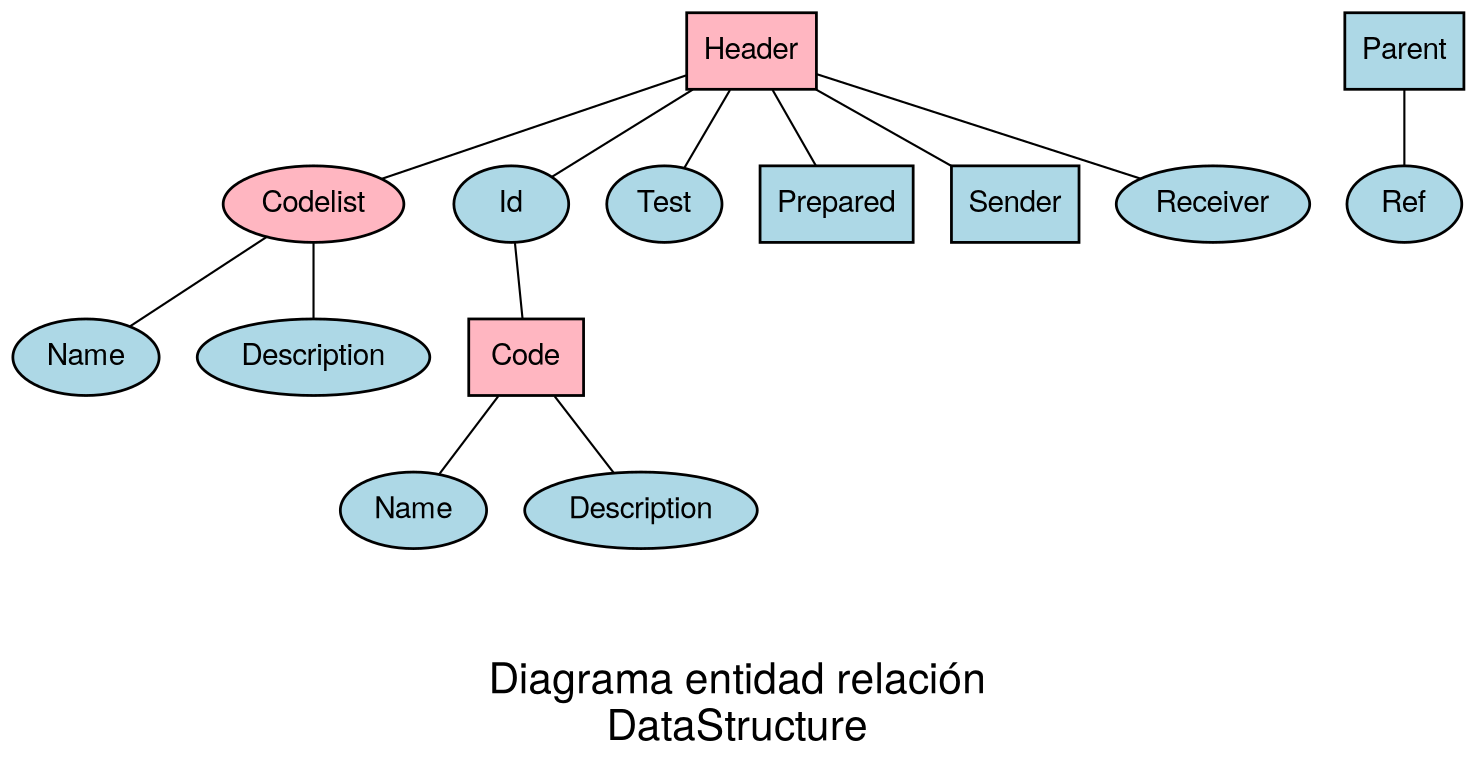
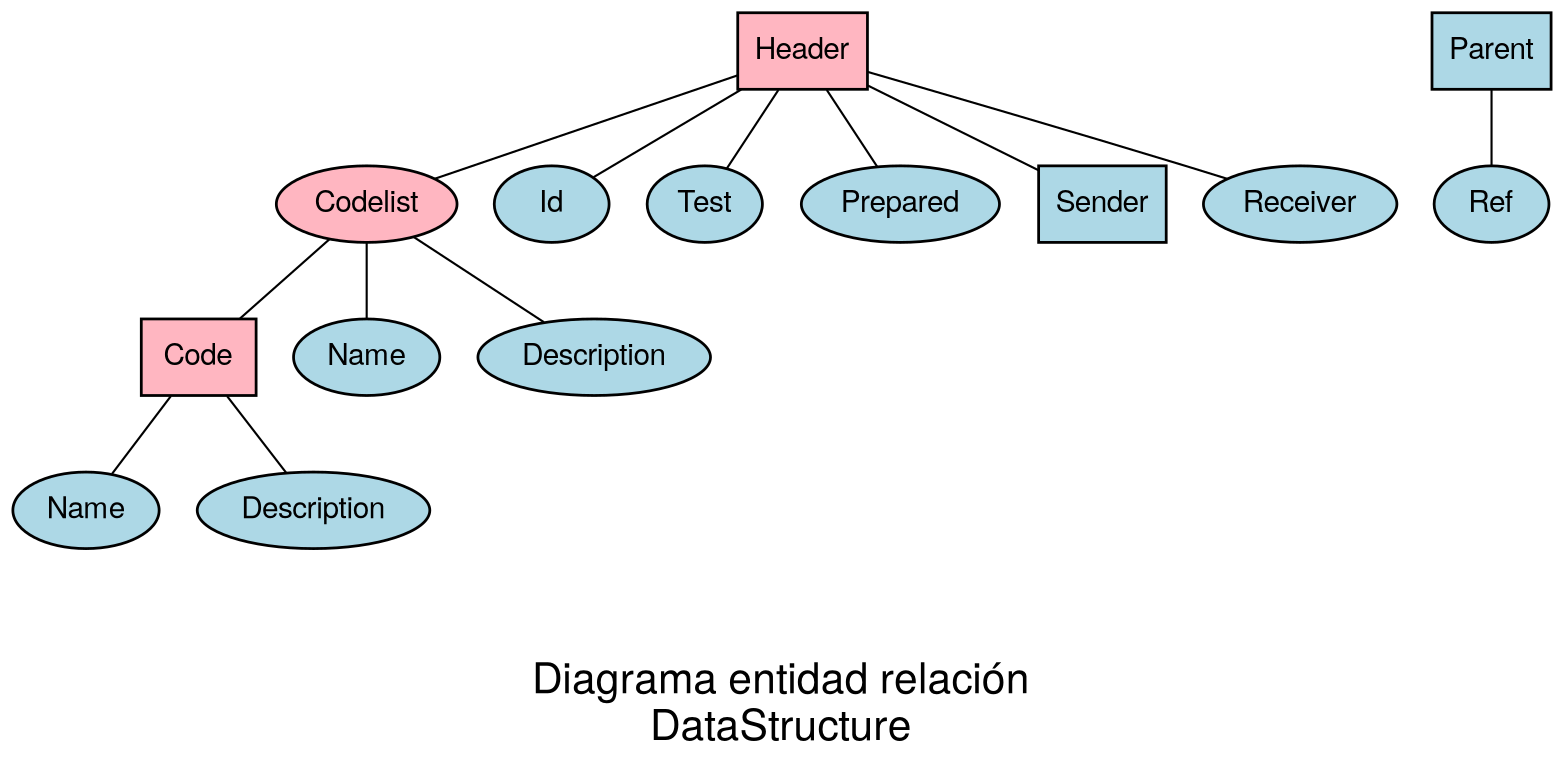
(837, 204) -> (900, 204)
(519, 281) -> (285, 279)
